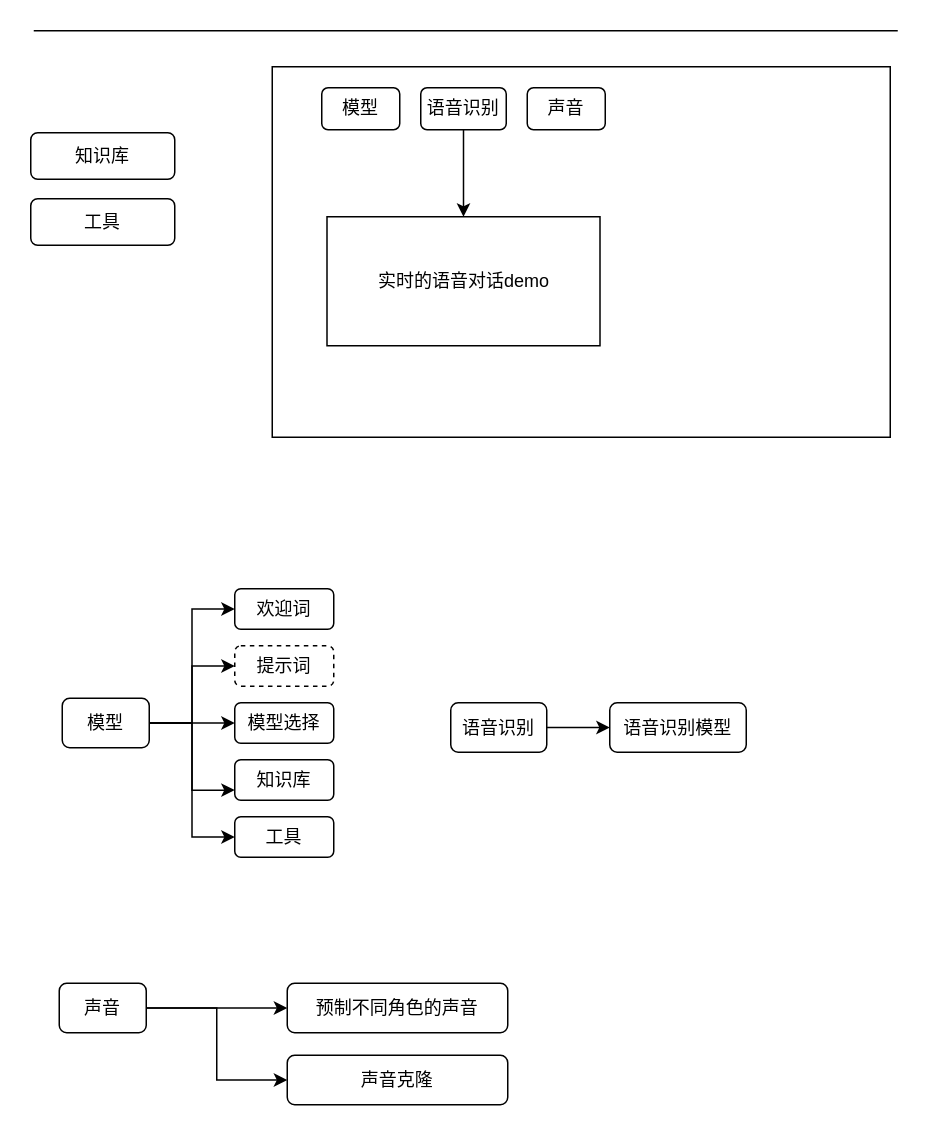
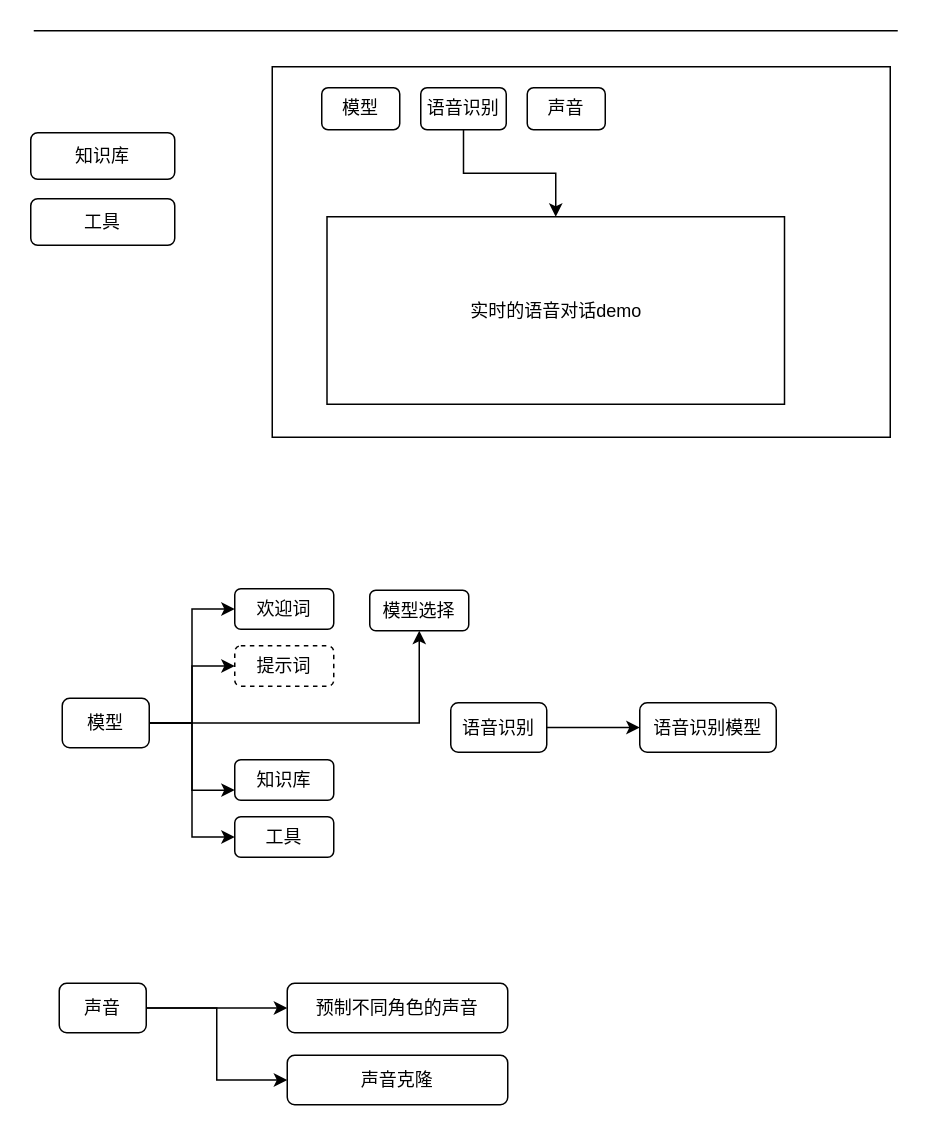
(464, 281) -> (556, 311)
(284, 723) -> (419, 611)
(678, 728) -> (708, 728)
